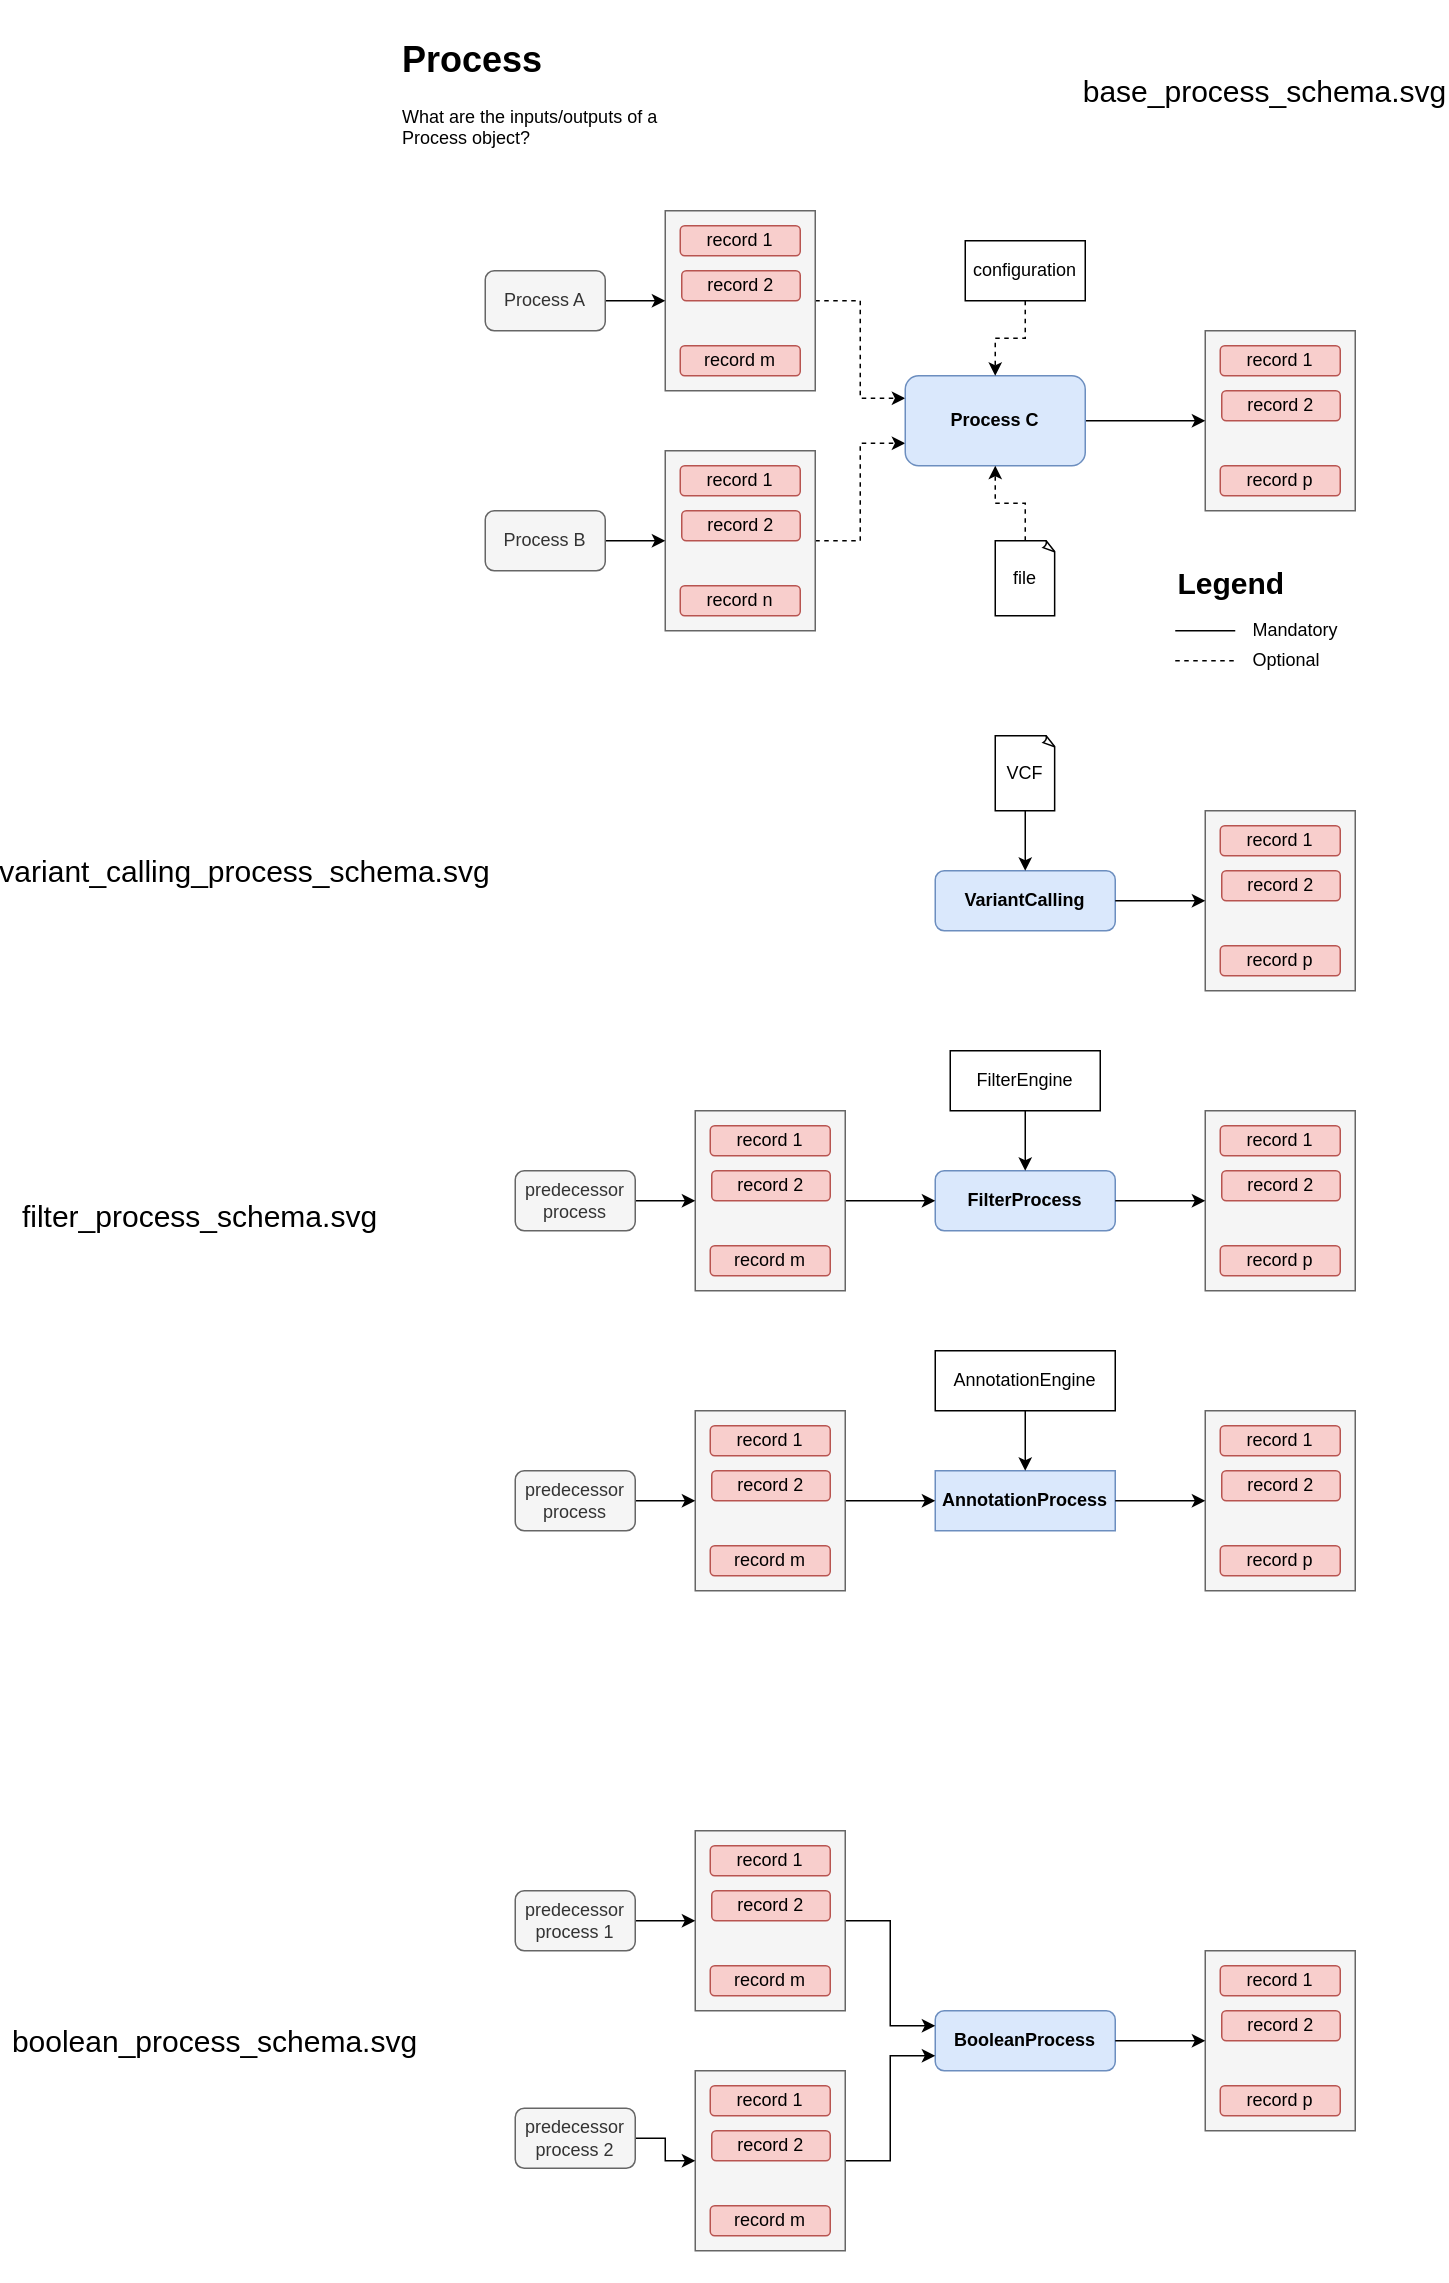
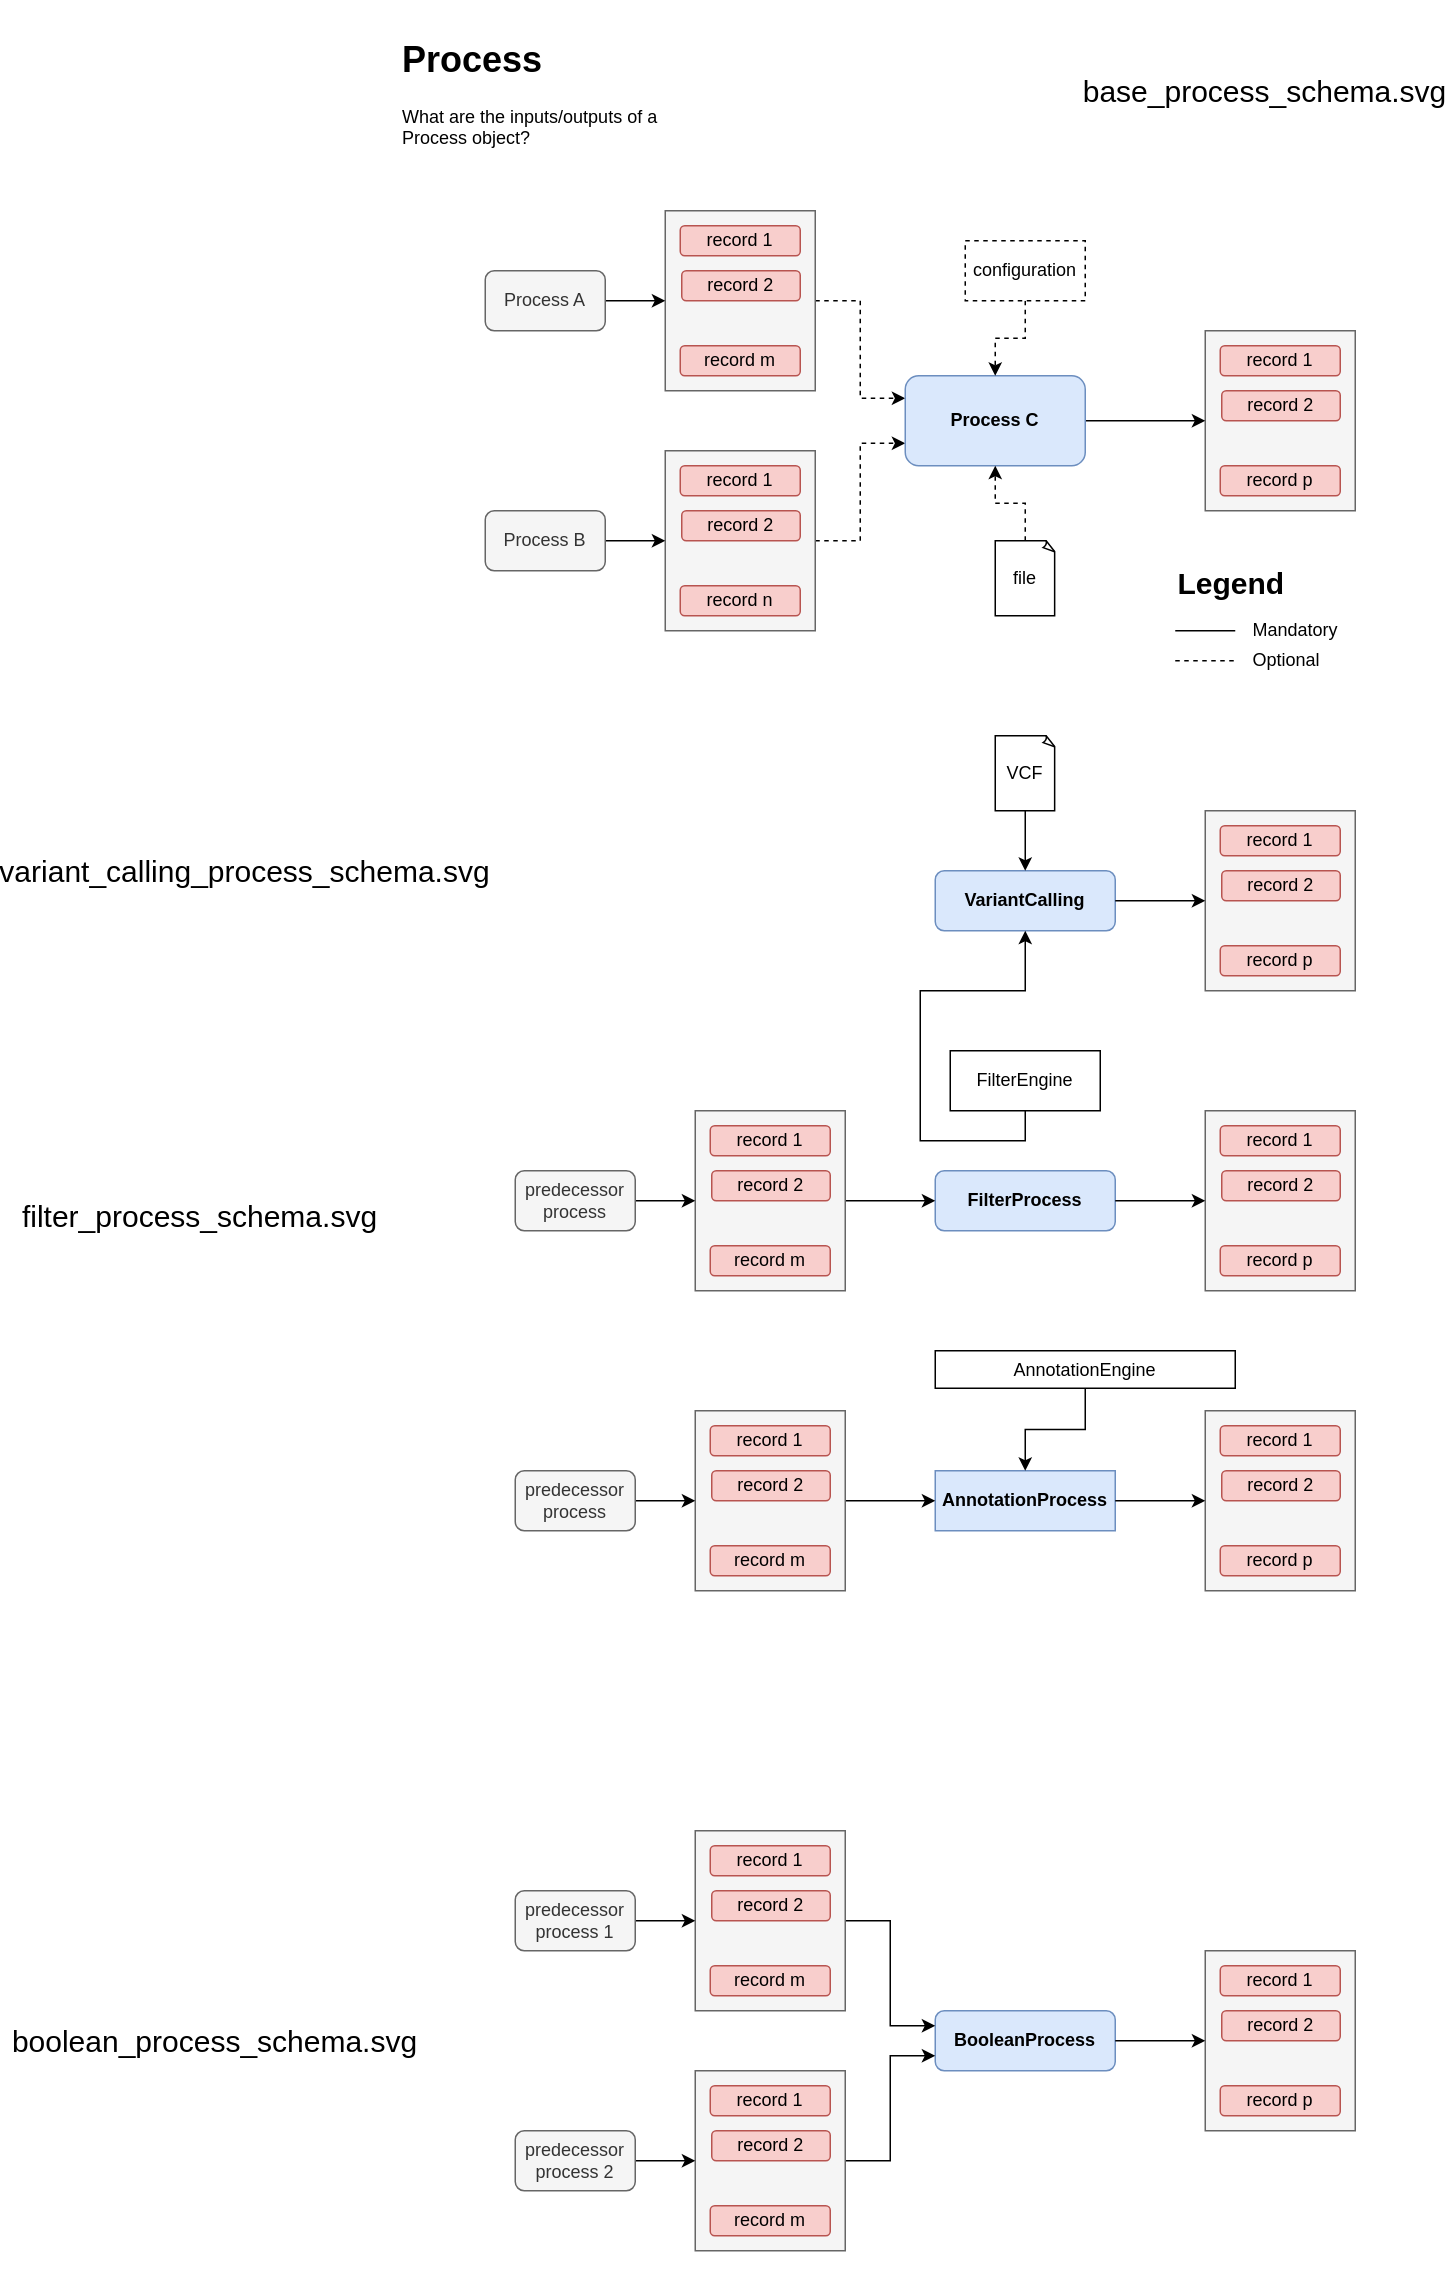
(1025, 271) -> (1025, 271)
(1025, 1149) -> (920, 1043)
(1025, 1381) -> (1085, 1370)
(575, 2138) -> (575, 2161)
